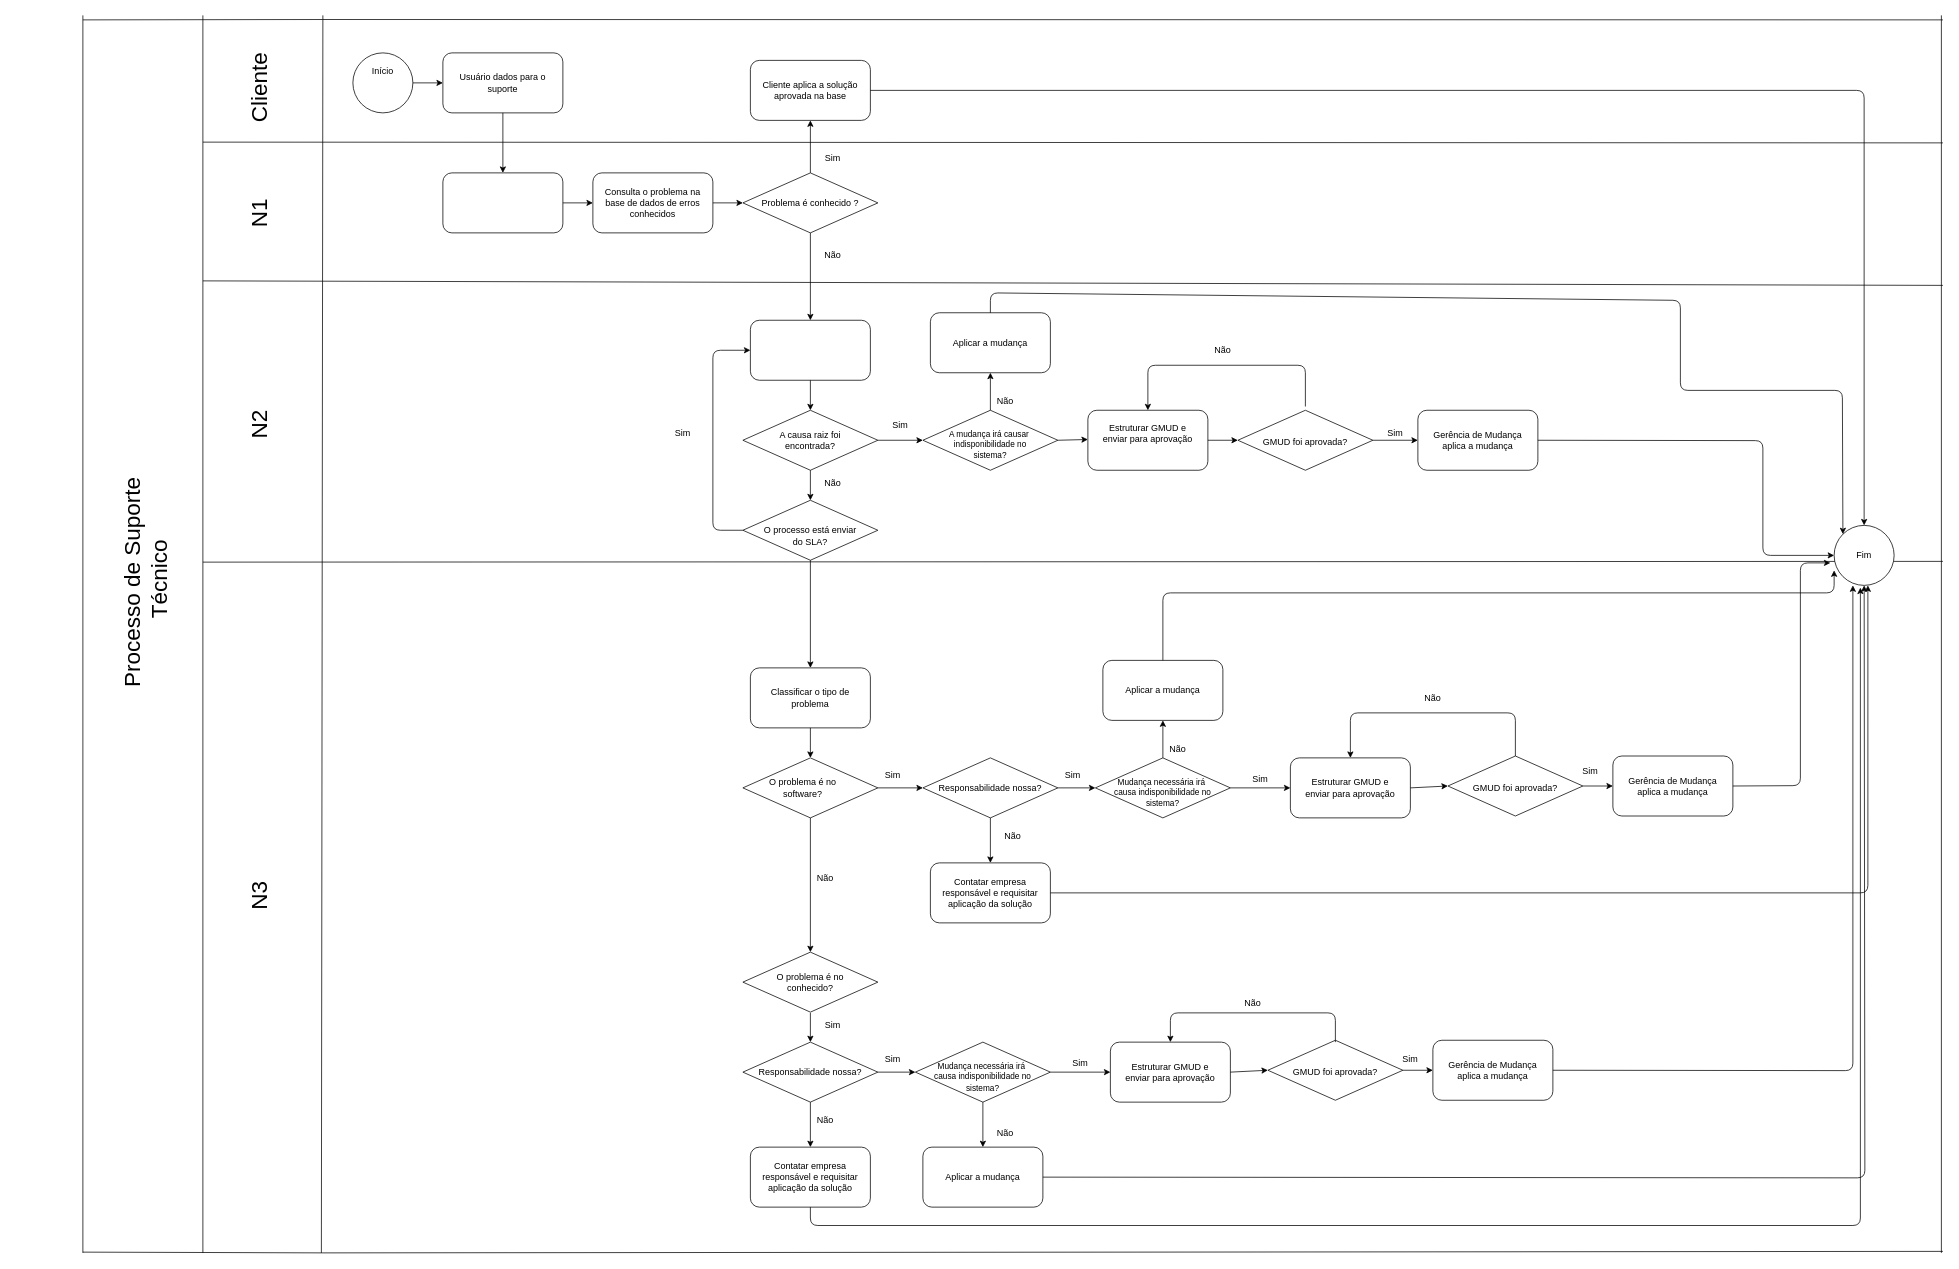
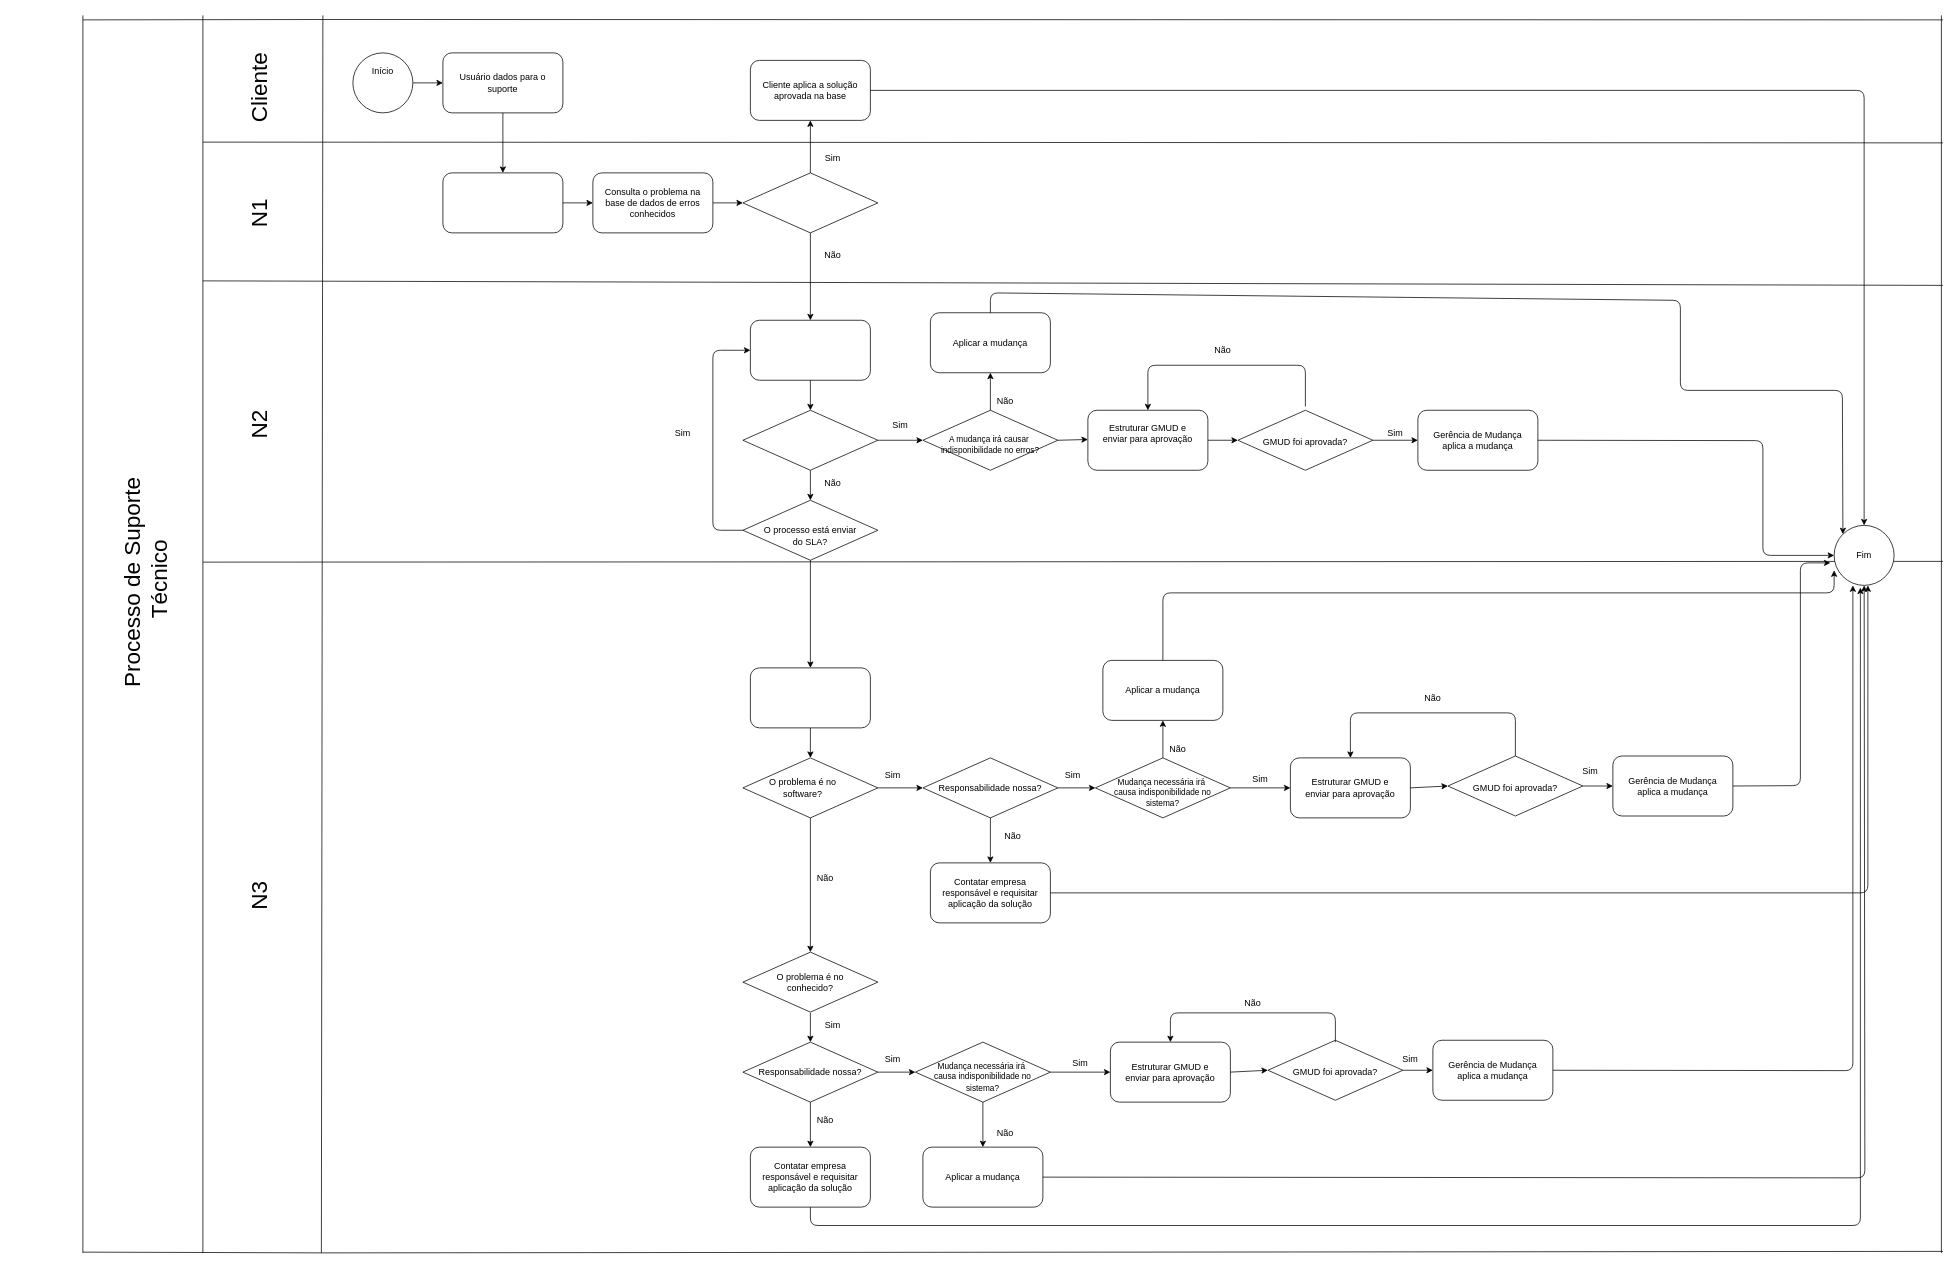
(810, 203) -> none
(810, 440) -> none
(990, 444) -> (990, 444)
(810, 698) -> none
